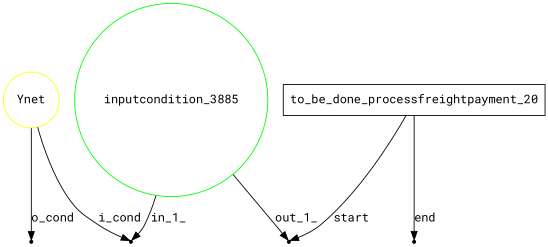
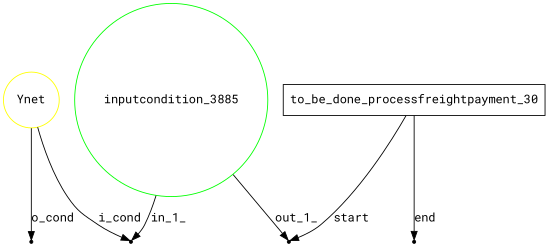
(414, 100) -> (414, 100)
